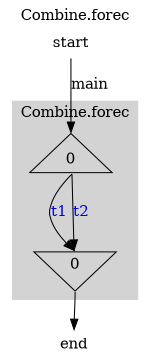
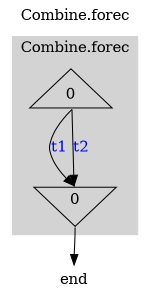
(71, 43) -> none
